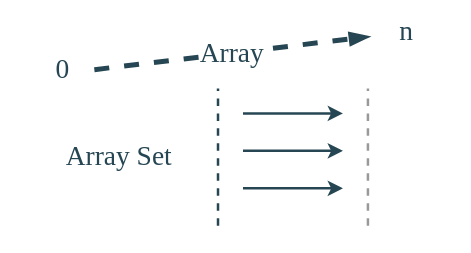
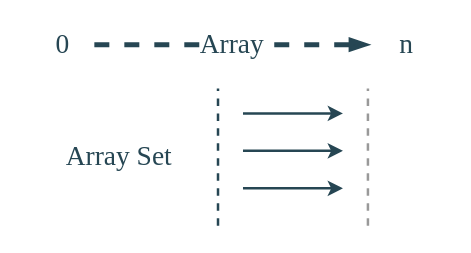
(407, 32) -> (407, 44)
(63, 69) -> (63, 44)
